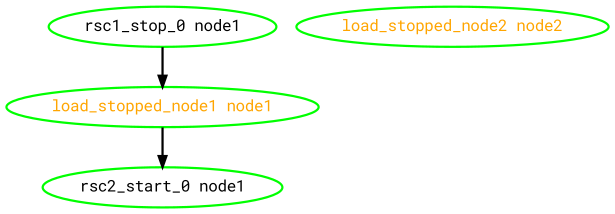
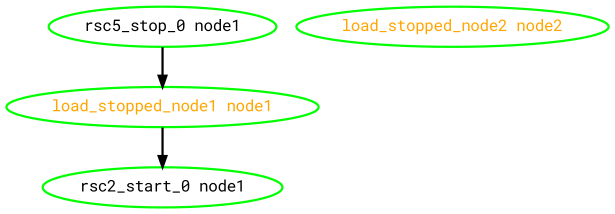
(163, 27) -> (163, 27)
